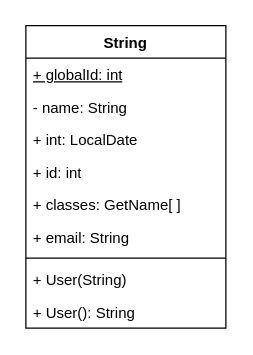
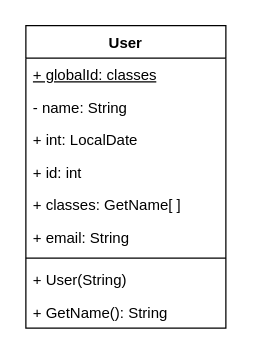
(126, 43) -> (126, 43)
(84, 76) -> (101, 76)
(93, 313) -> (105, 313)
